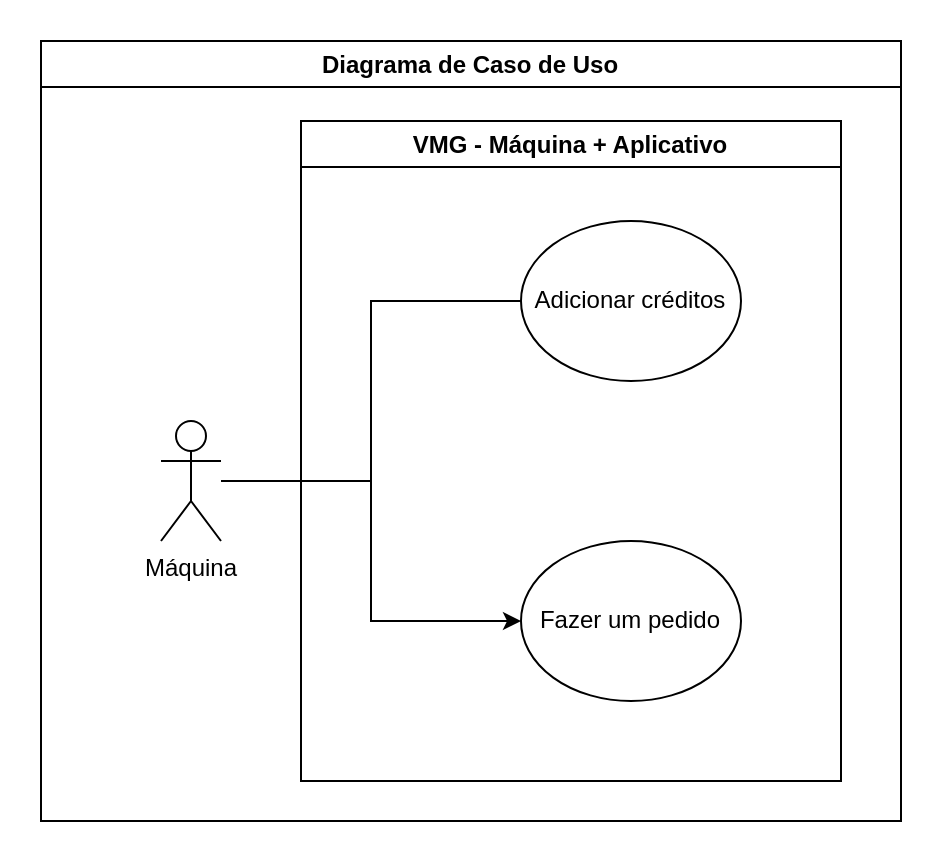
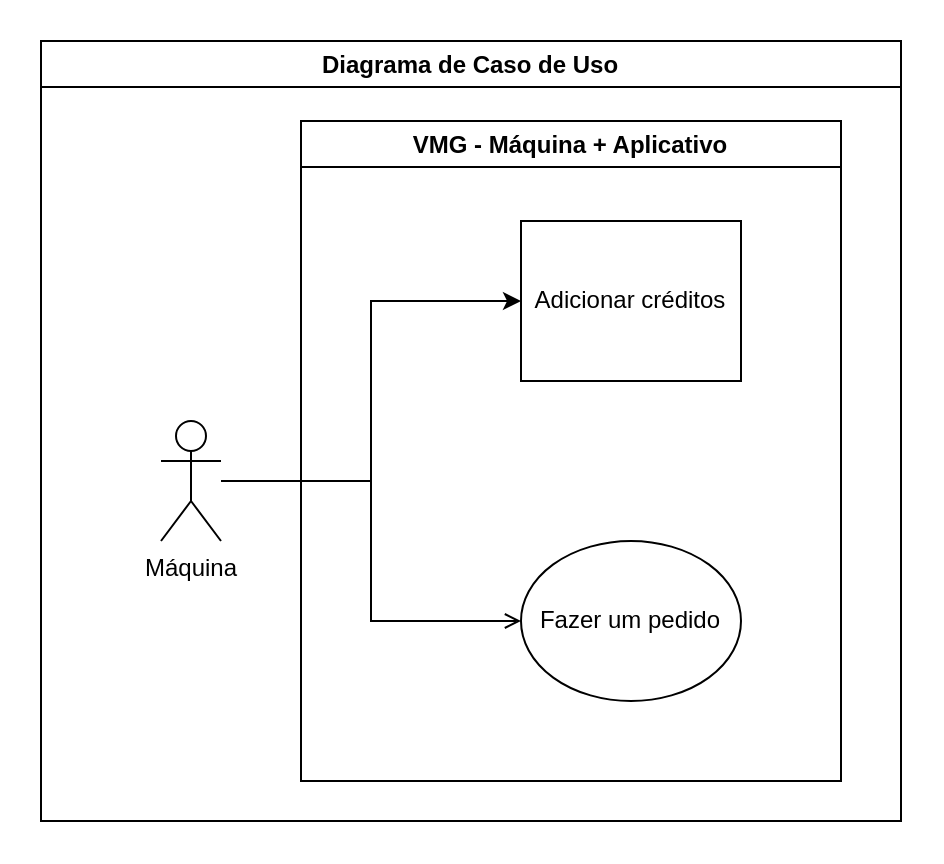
(511, 301) -> (506, 301)
(631, 301) -> (631, 301)
(506, 621) -> (508, 621)
